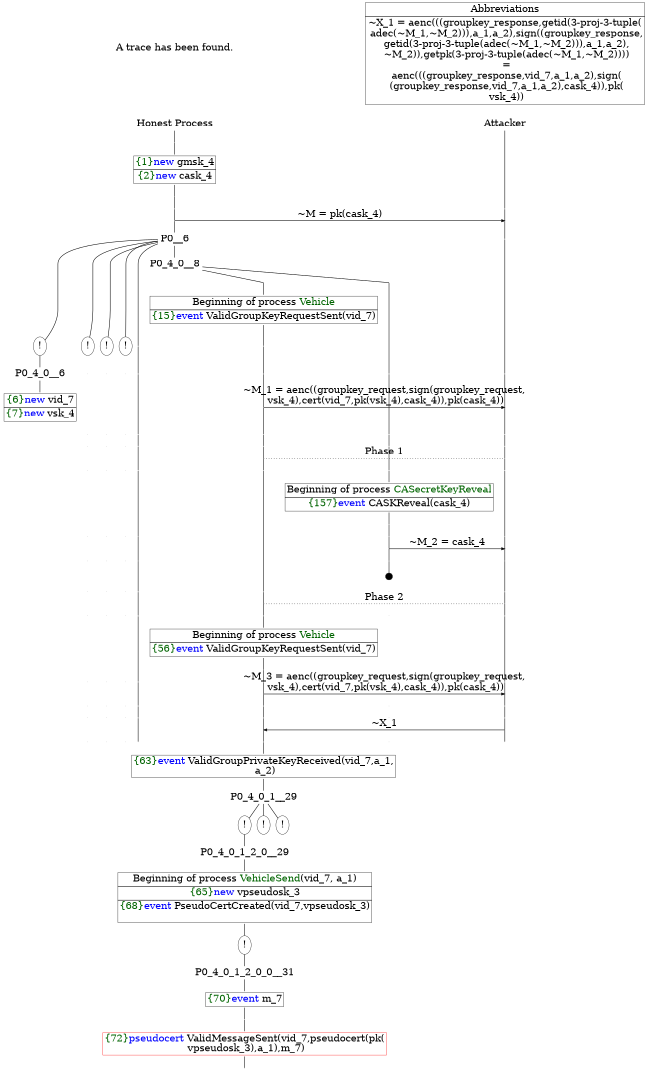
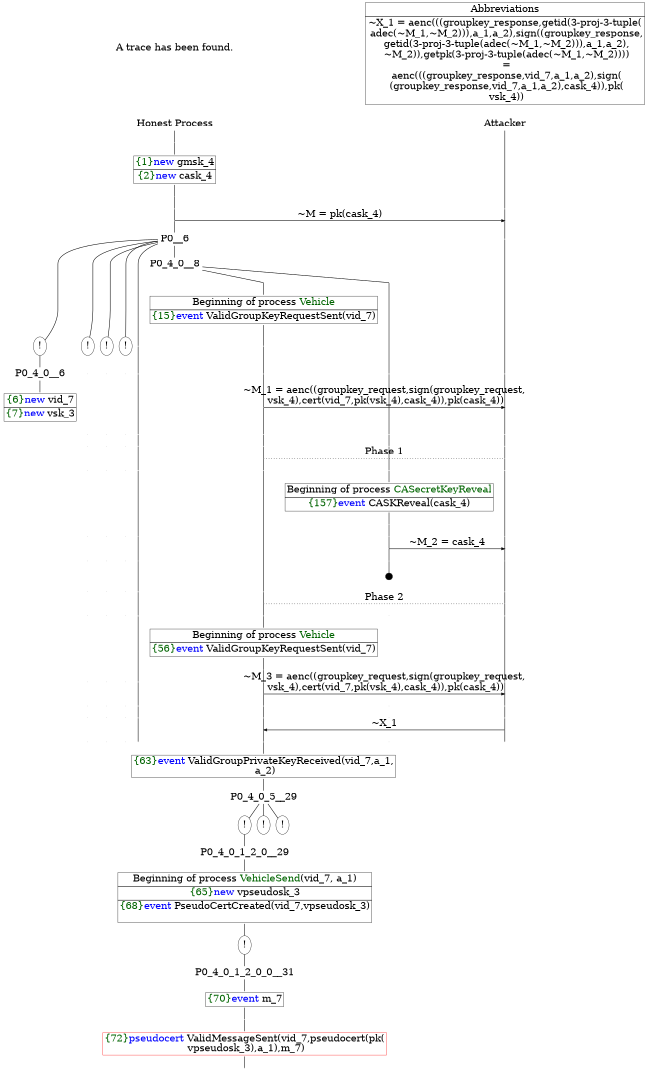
(61, 414) -> (61, 414)
(264, 797) -> (264, 797)
